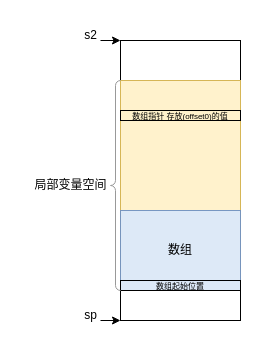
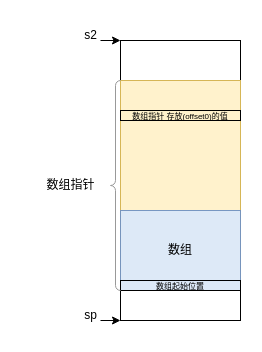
(71, 186) -> (71, 186)
